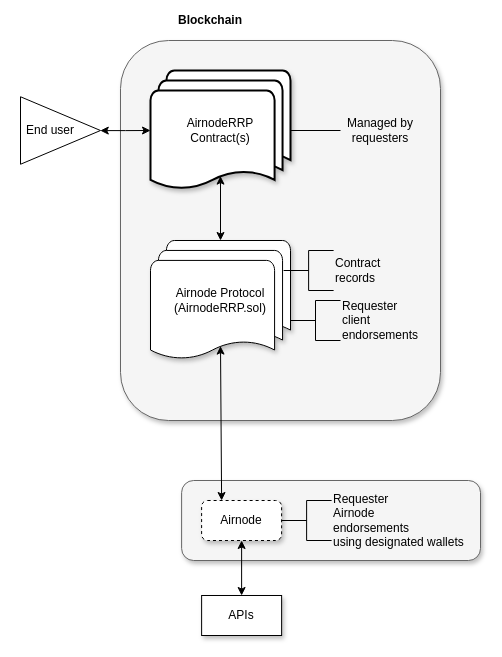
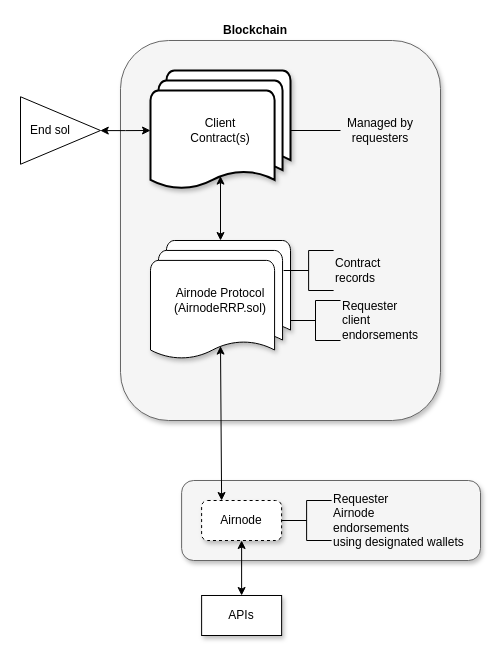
(211, 21) -> (256, 31)
(61, 131) -> (61, 131)
(221, 131) -> (221, 131)
